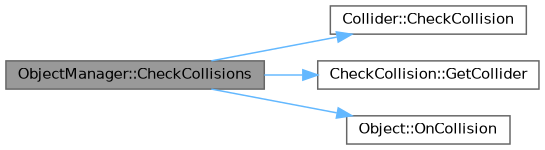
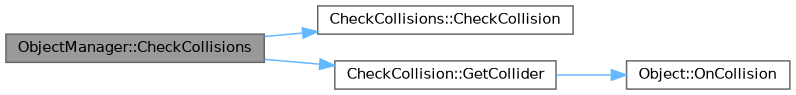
(428, 20) -> (445, 20)
(274, 101) -> (584, 75)
